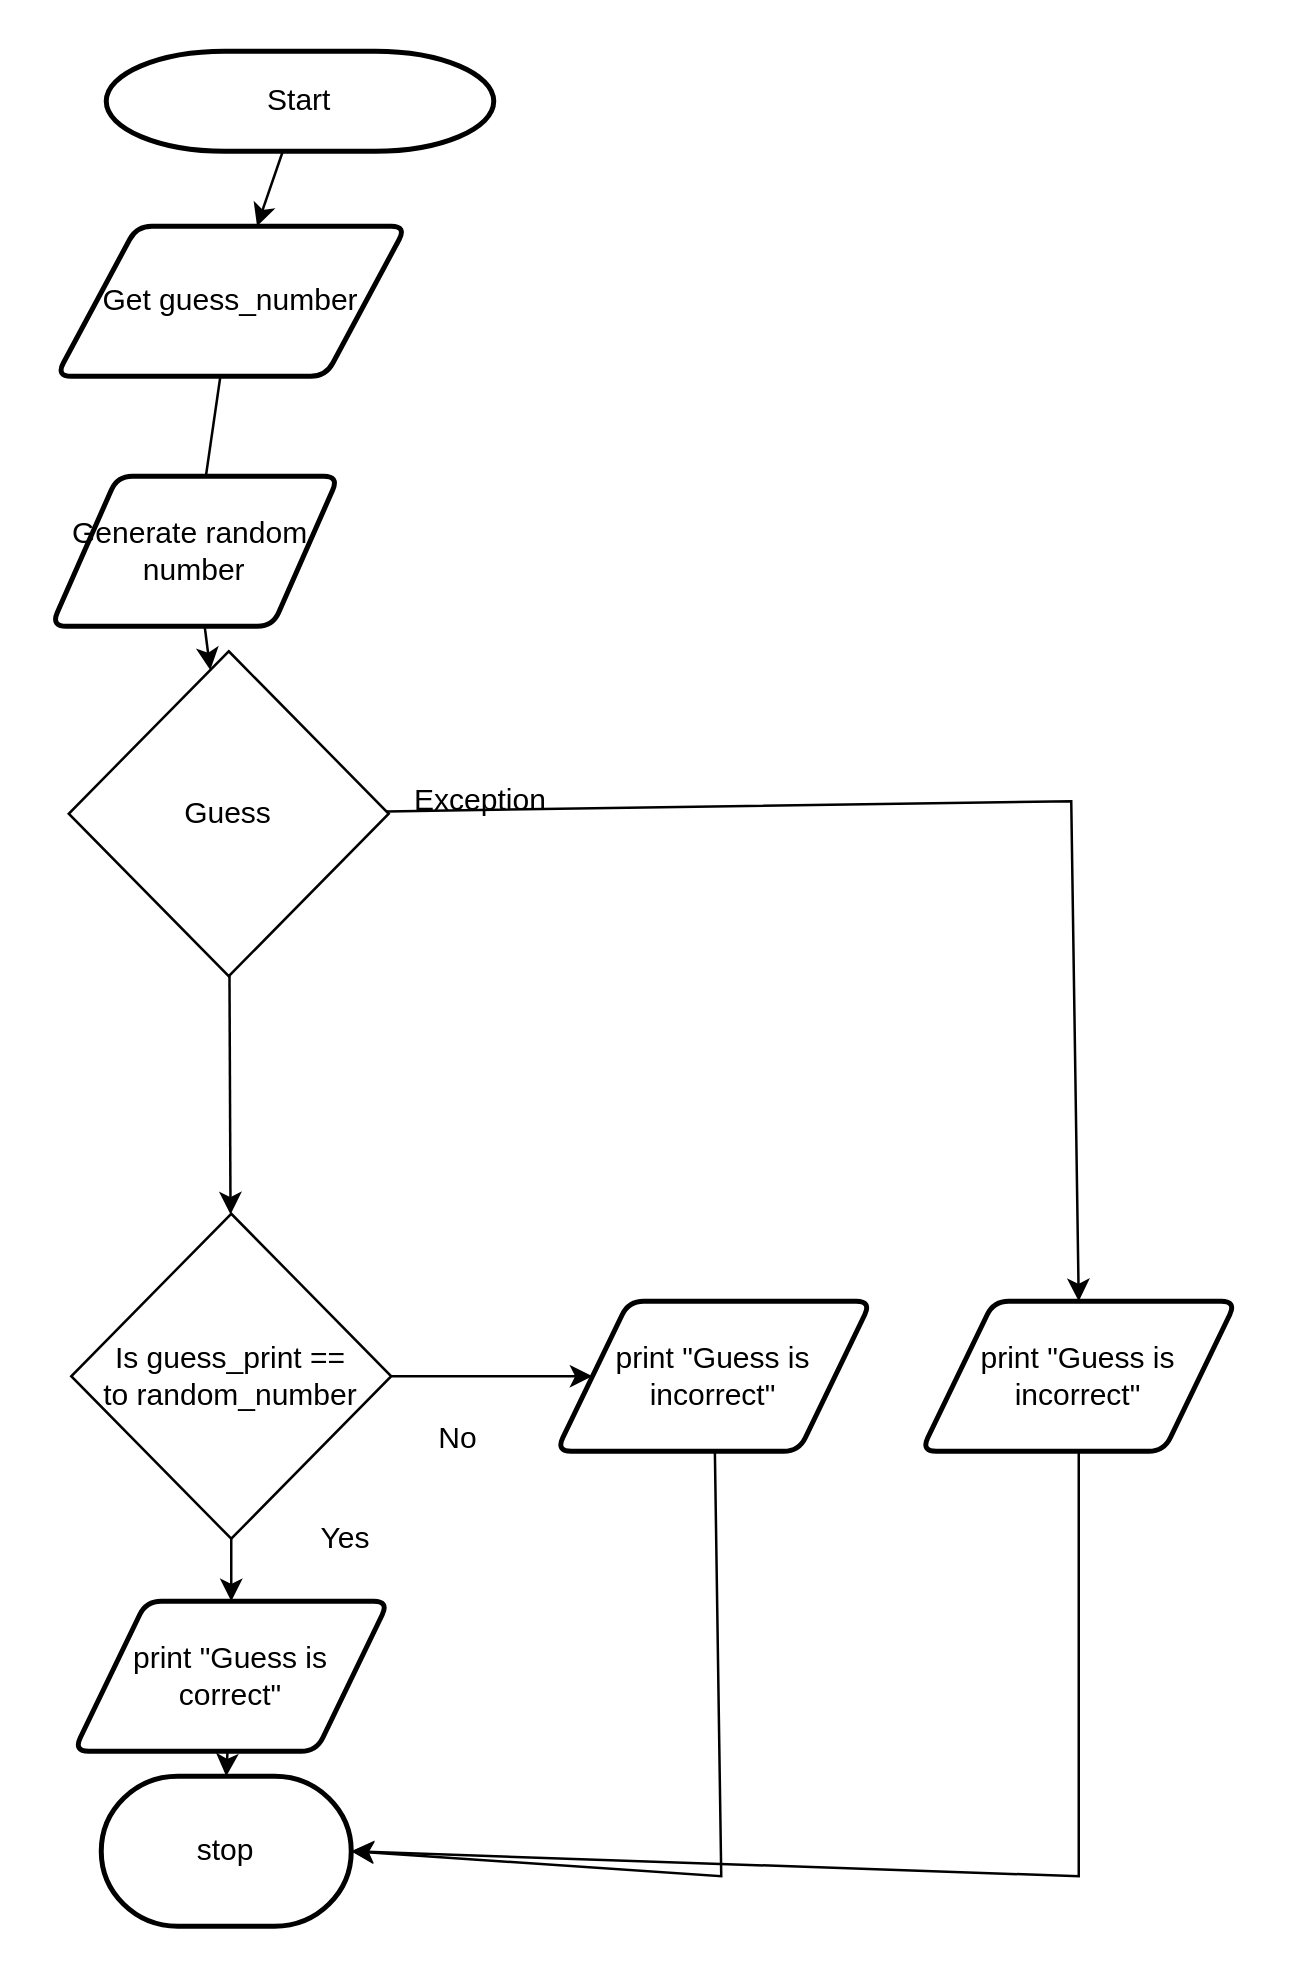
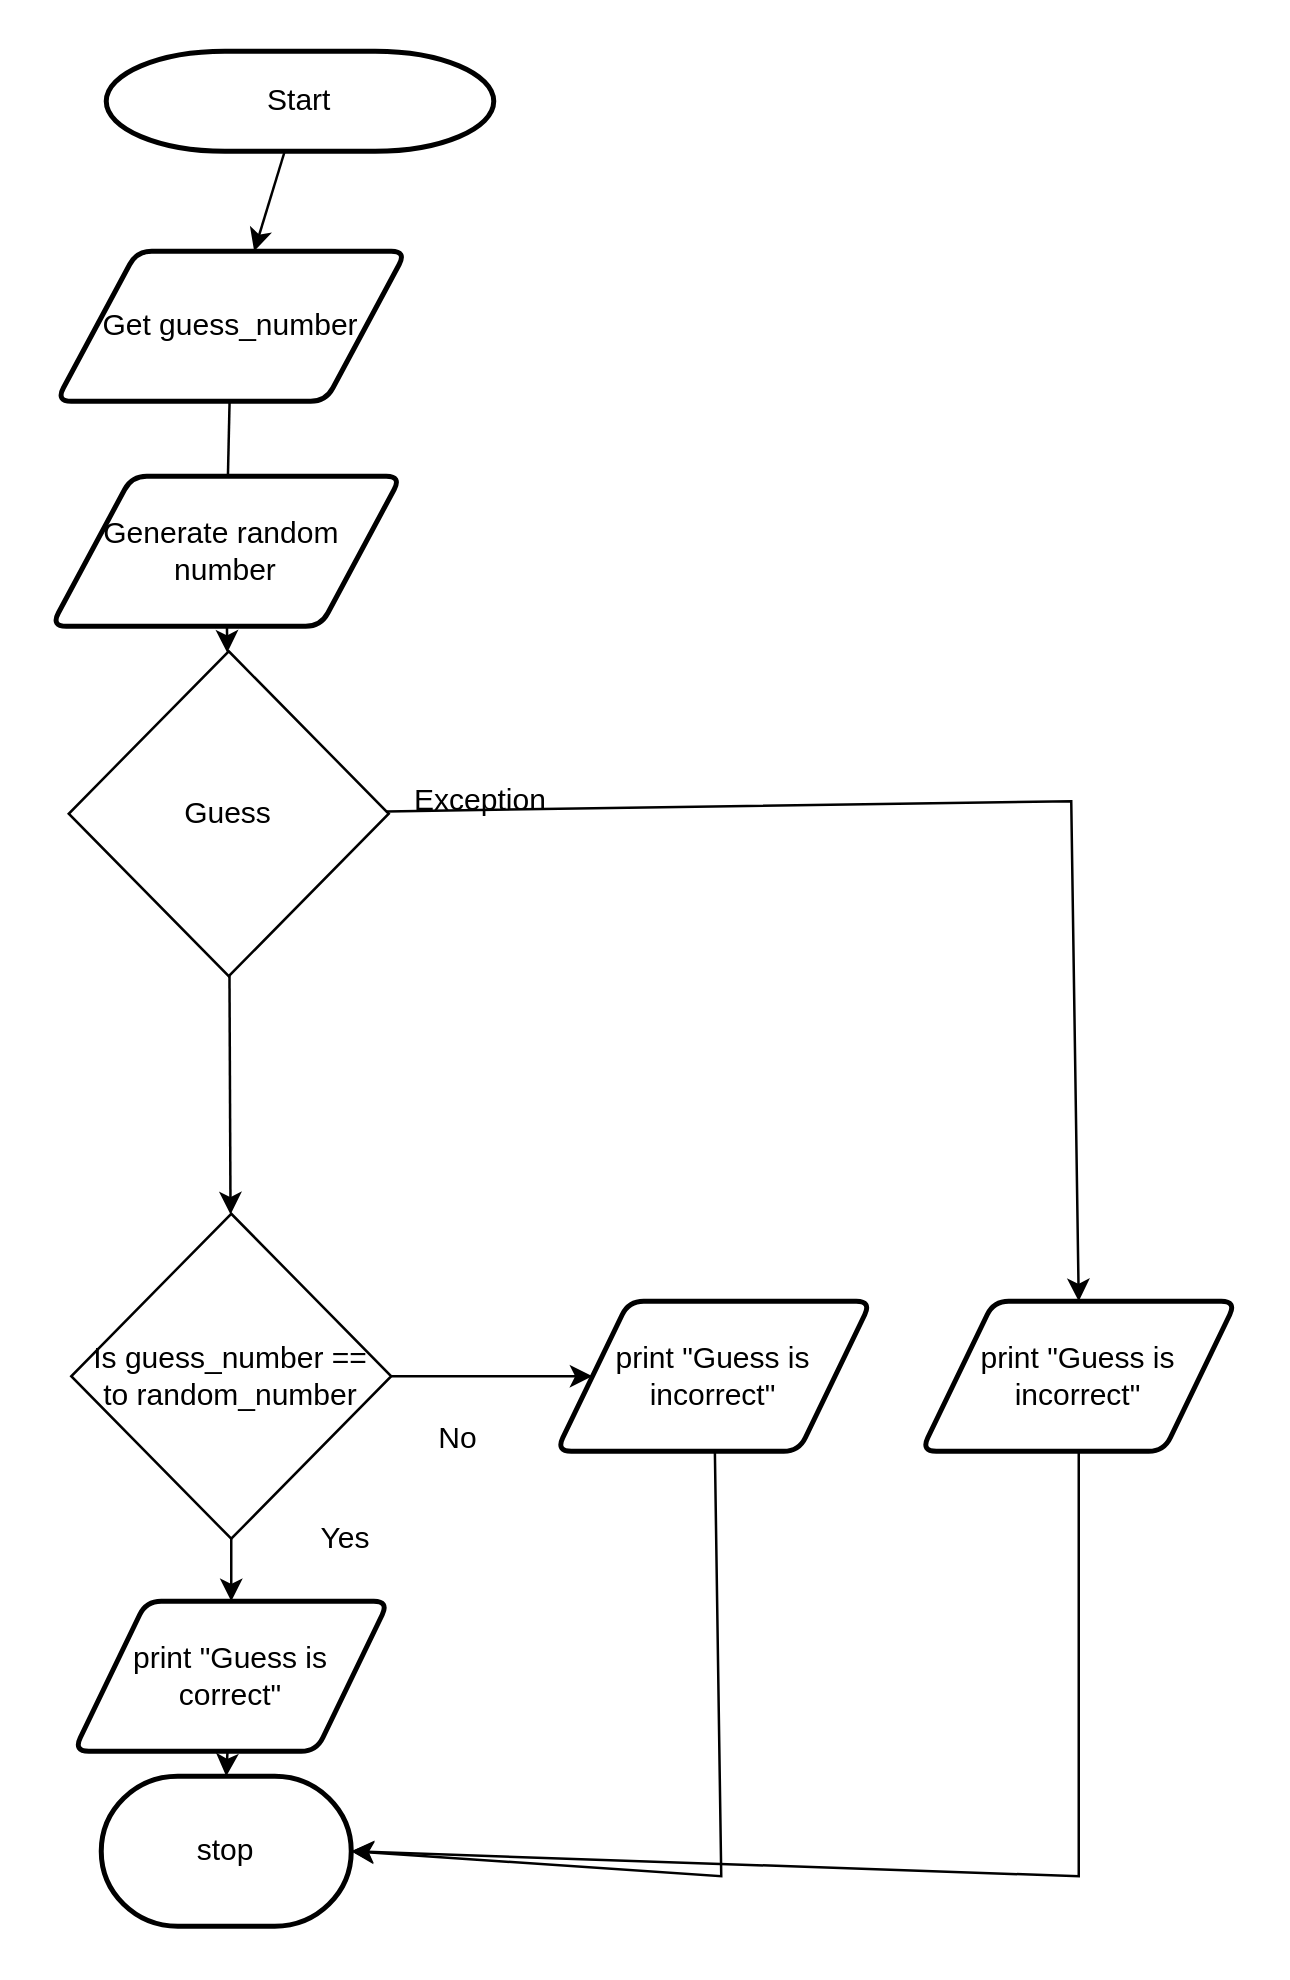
(231, 301) -> (231, 326)
(195, 551) -> (226, 551)
(231, 1376) -> (231, 1376)
